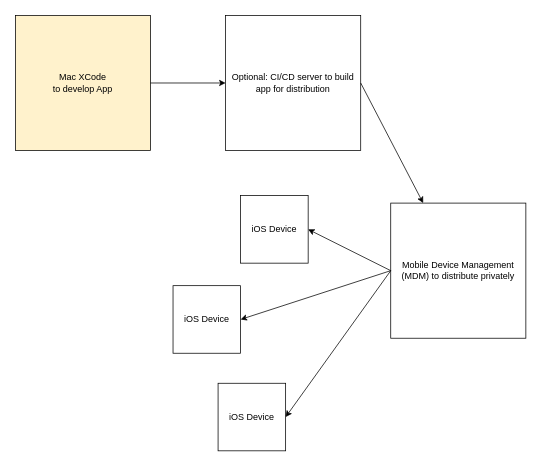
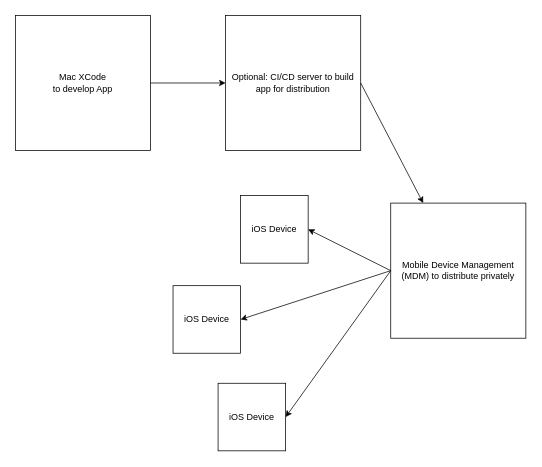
(83, 83) -> (83, 83)
